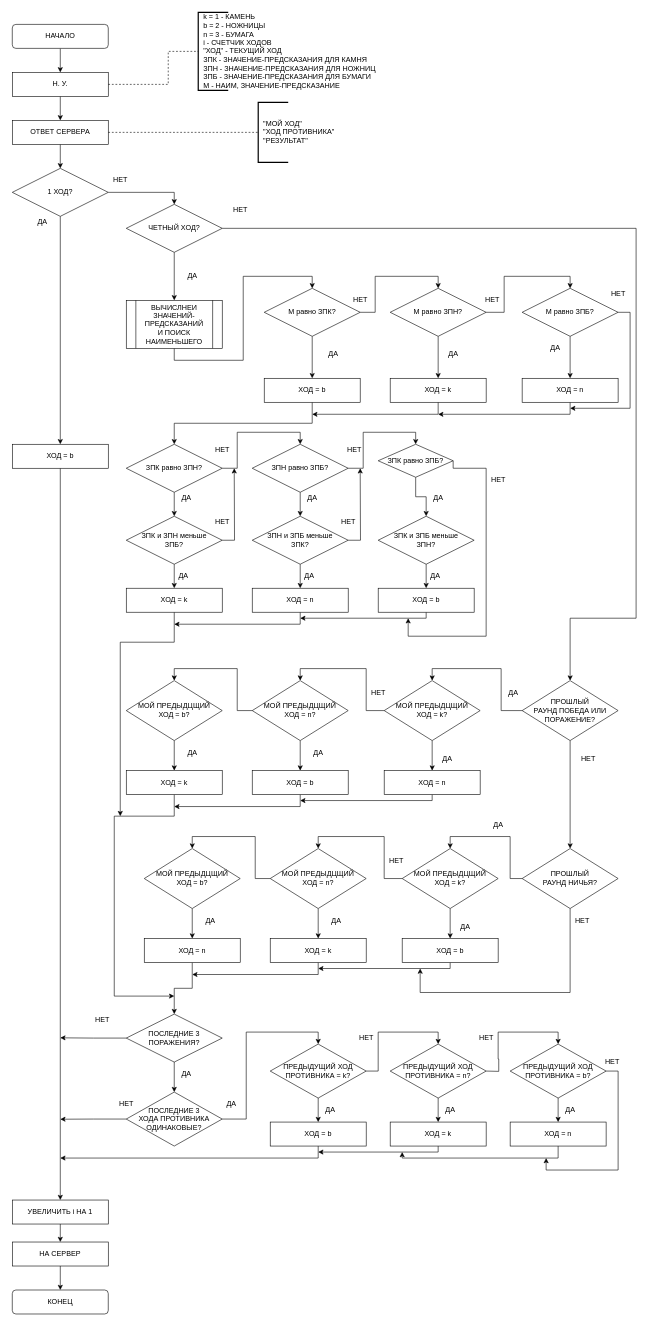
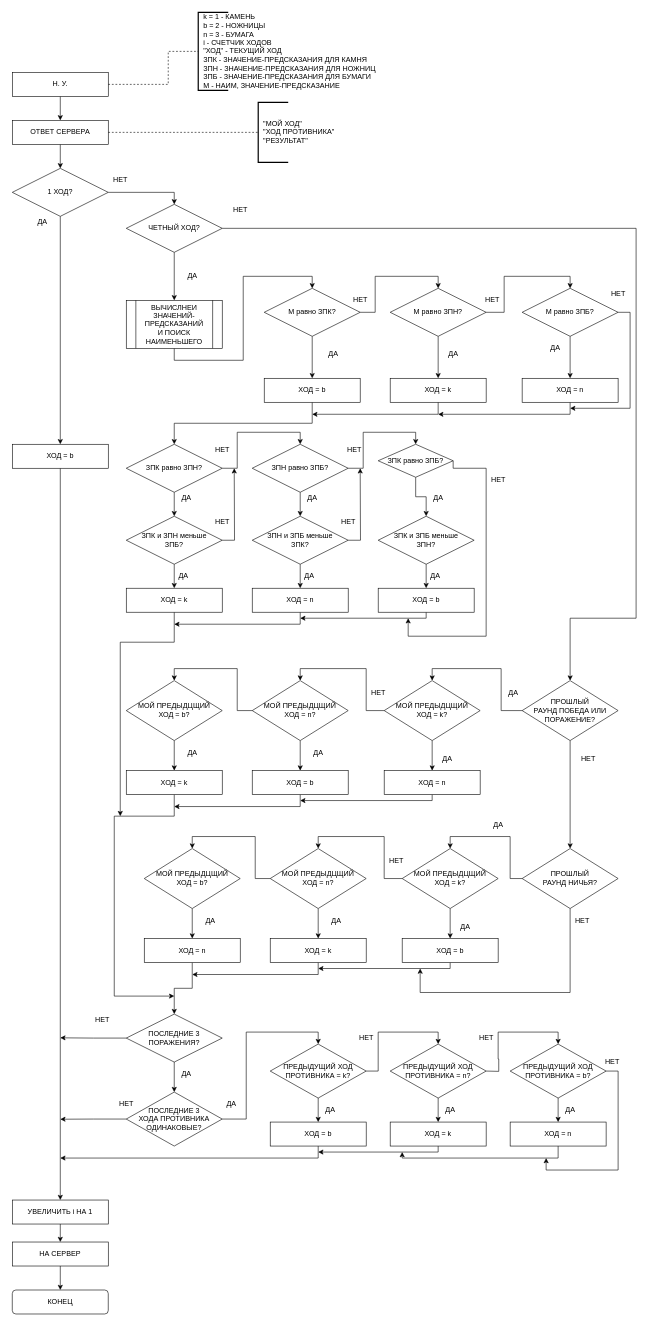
(60, 36) -> none
(60, 66) -> none
